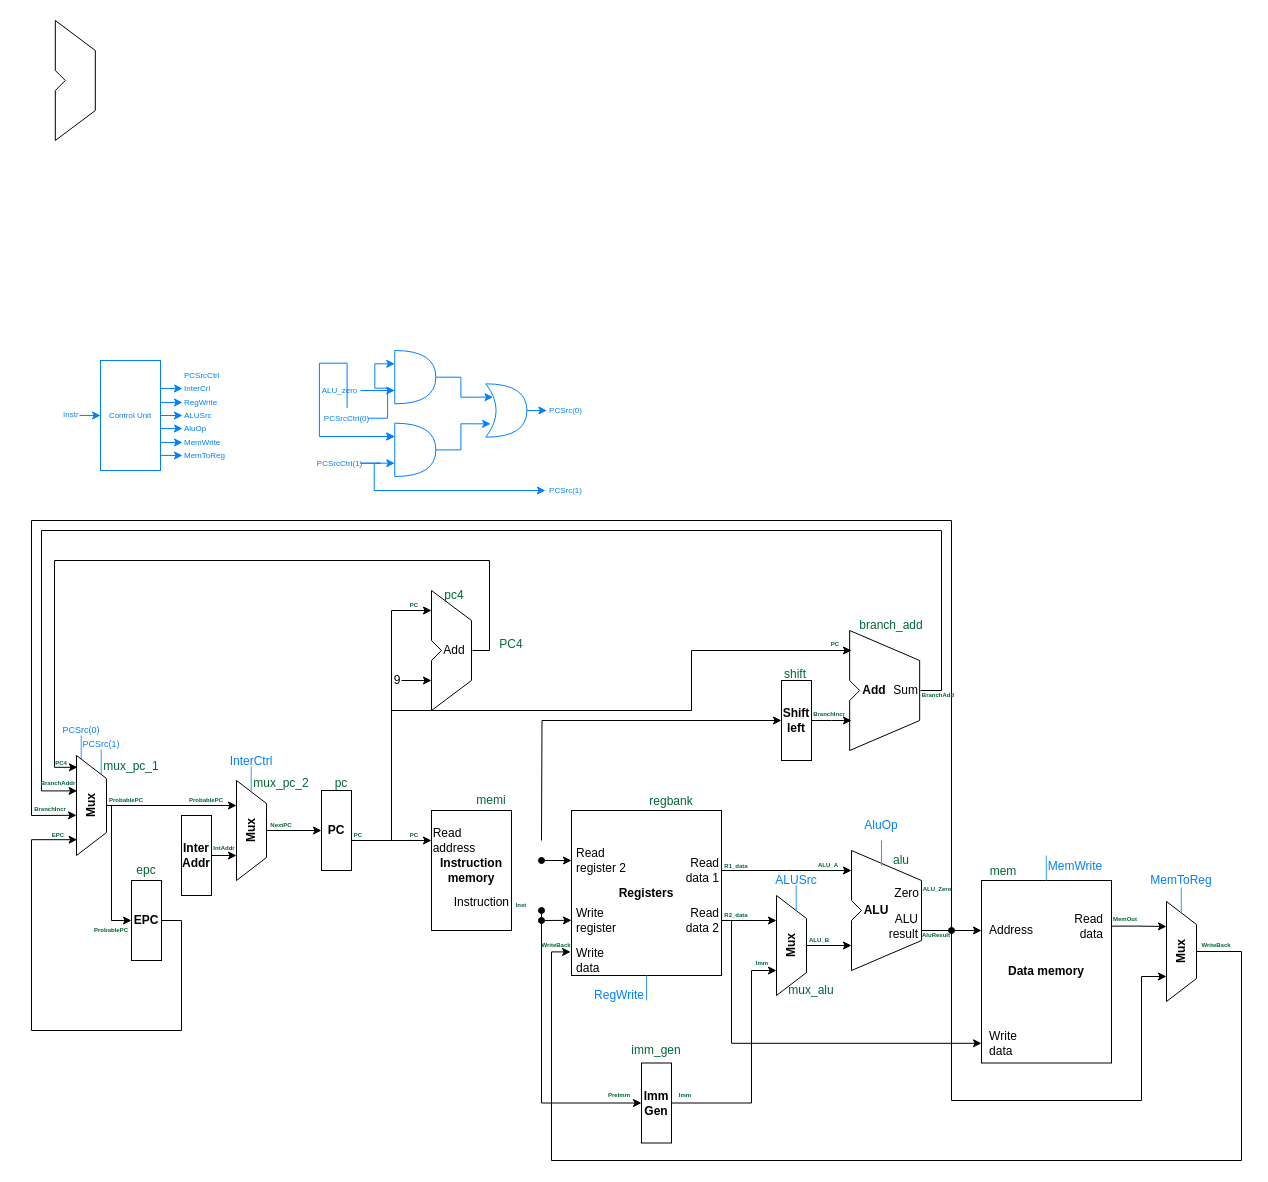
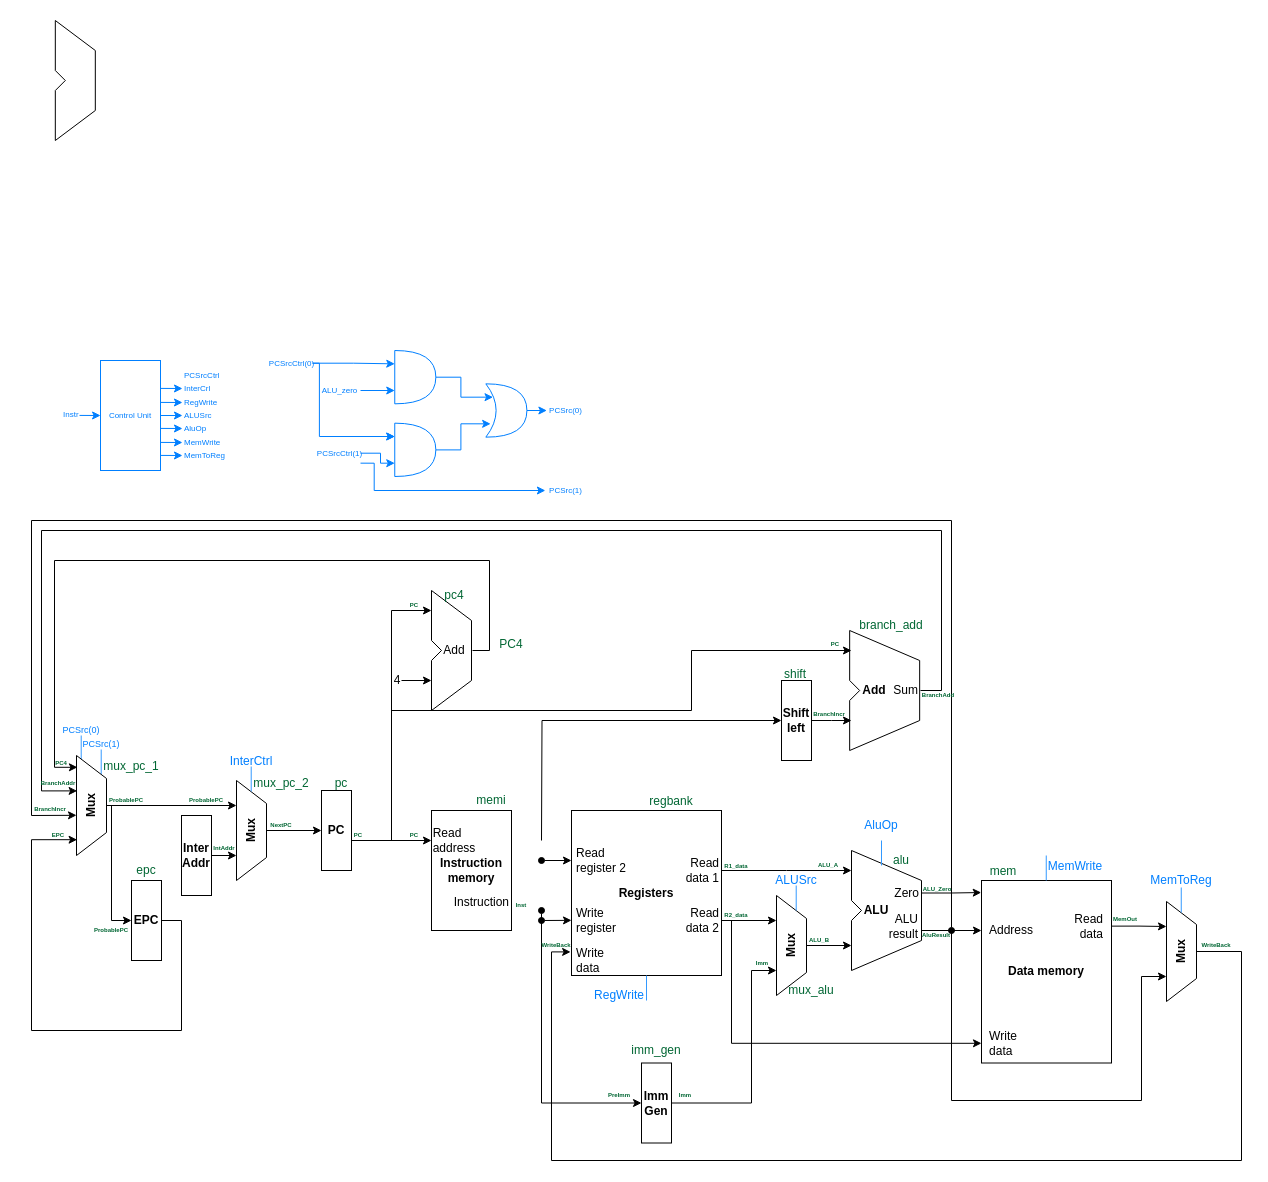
(347, 418) -> (292, 363)
(340, 463) -> (340, 453)
(398, 681) -> (398, 681)
none -> (949, 893)
